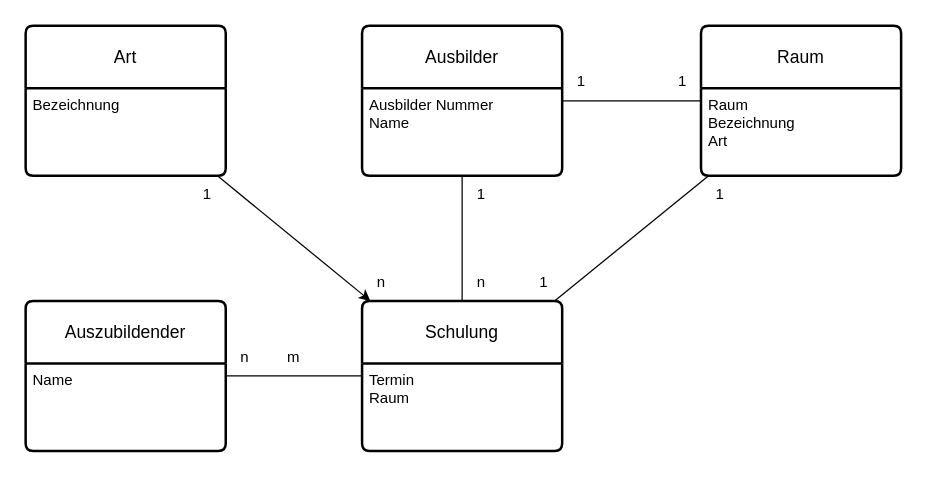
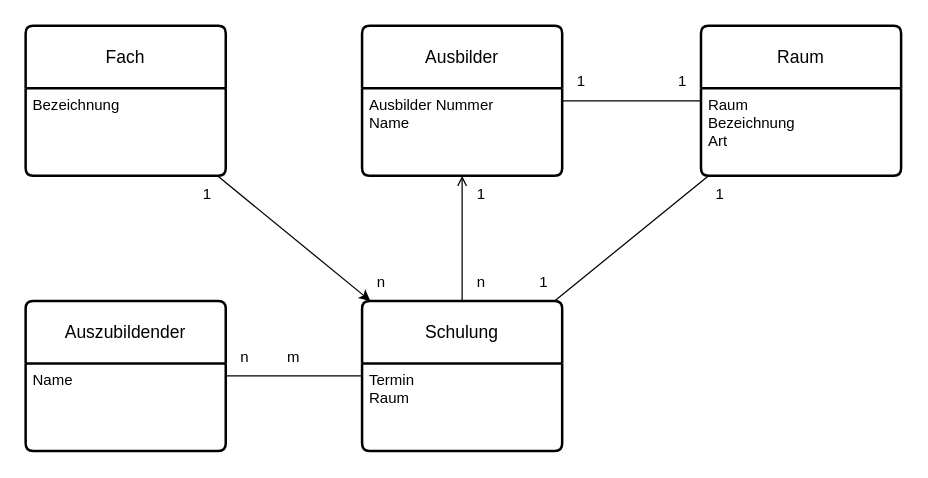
(126, 57) -> (126, 57)
(462, 181) -> (462, 181)
